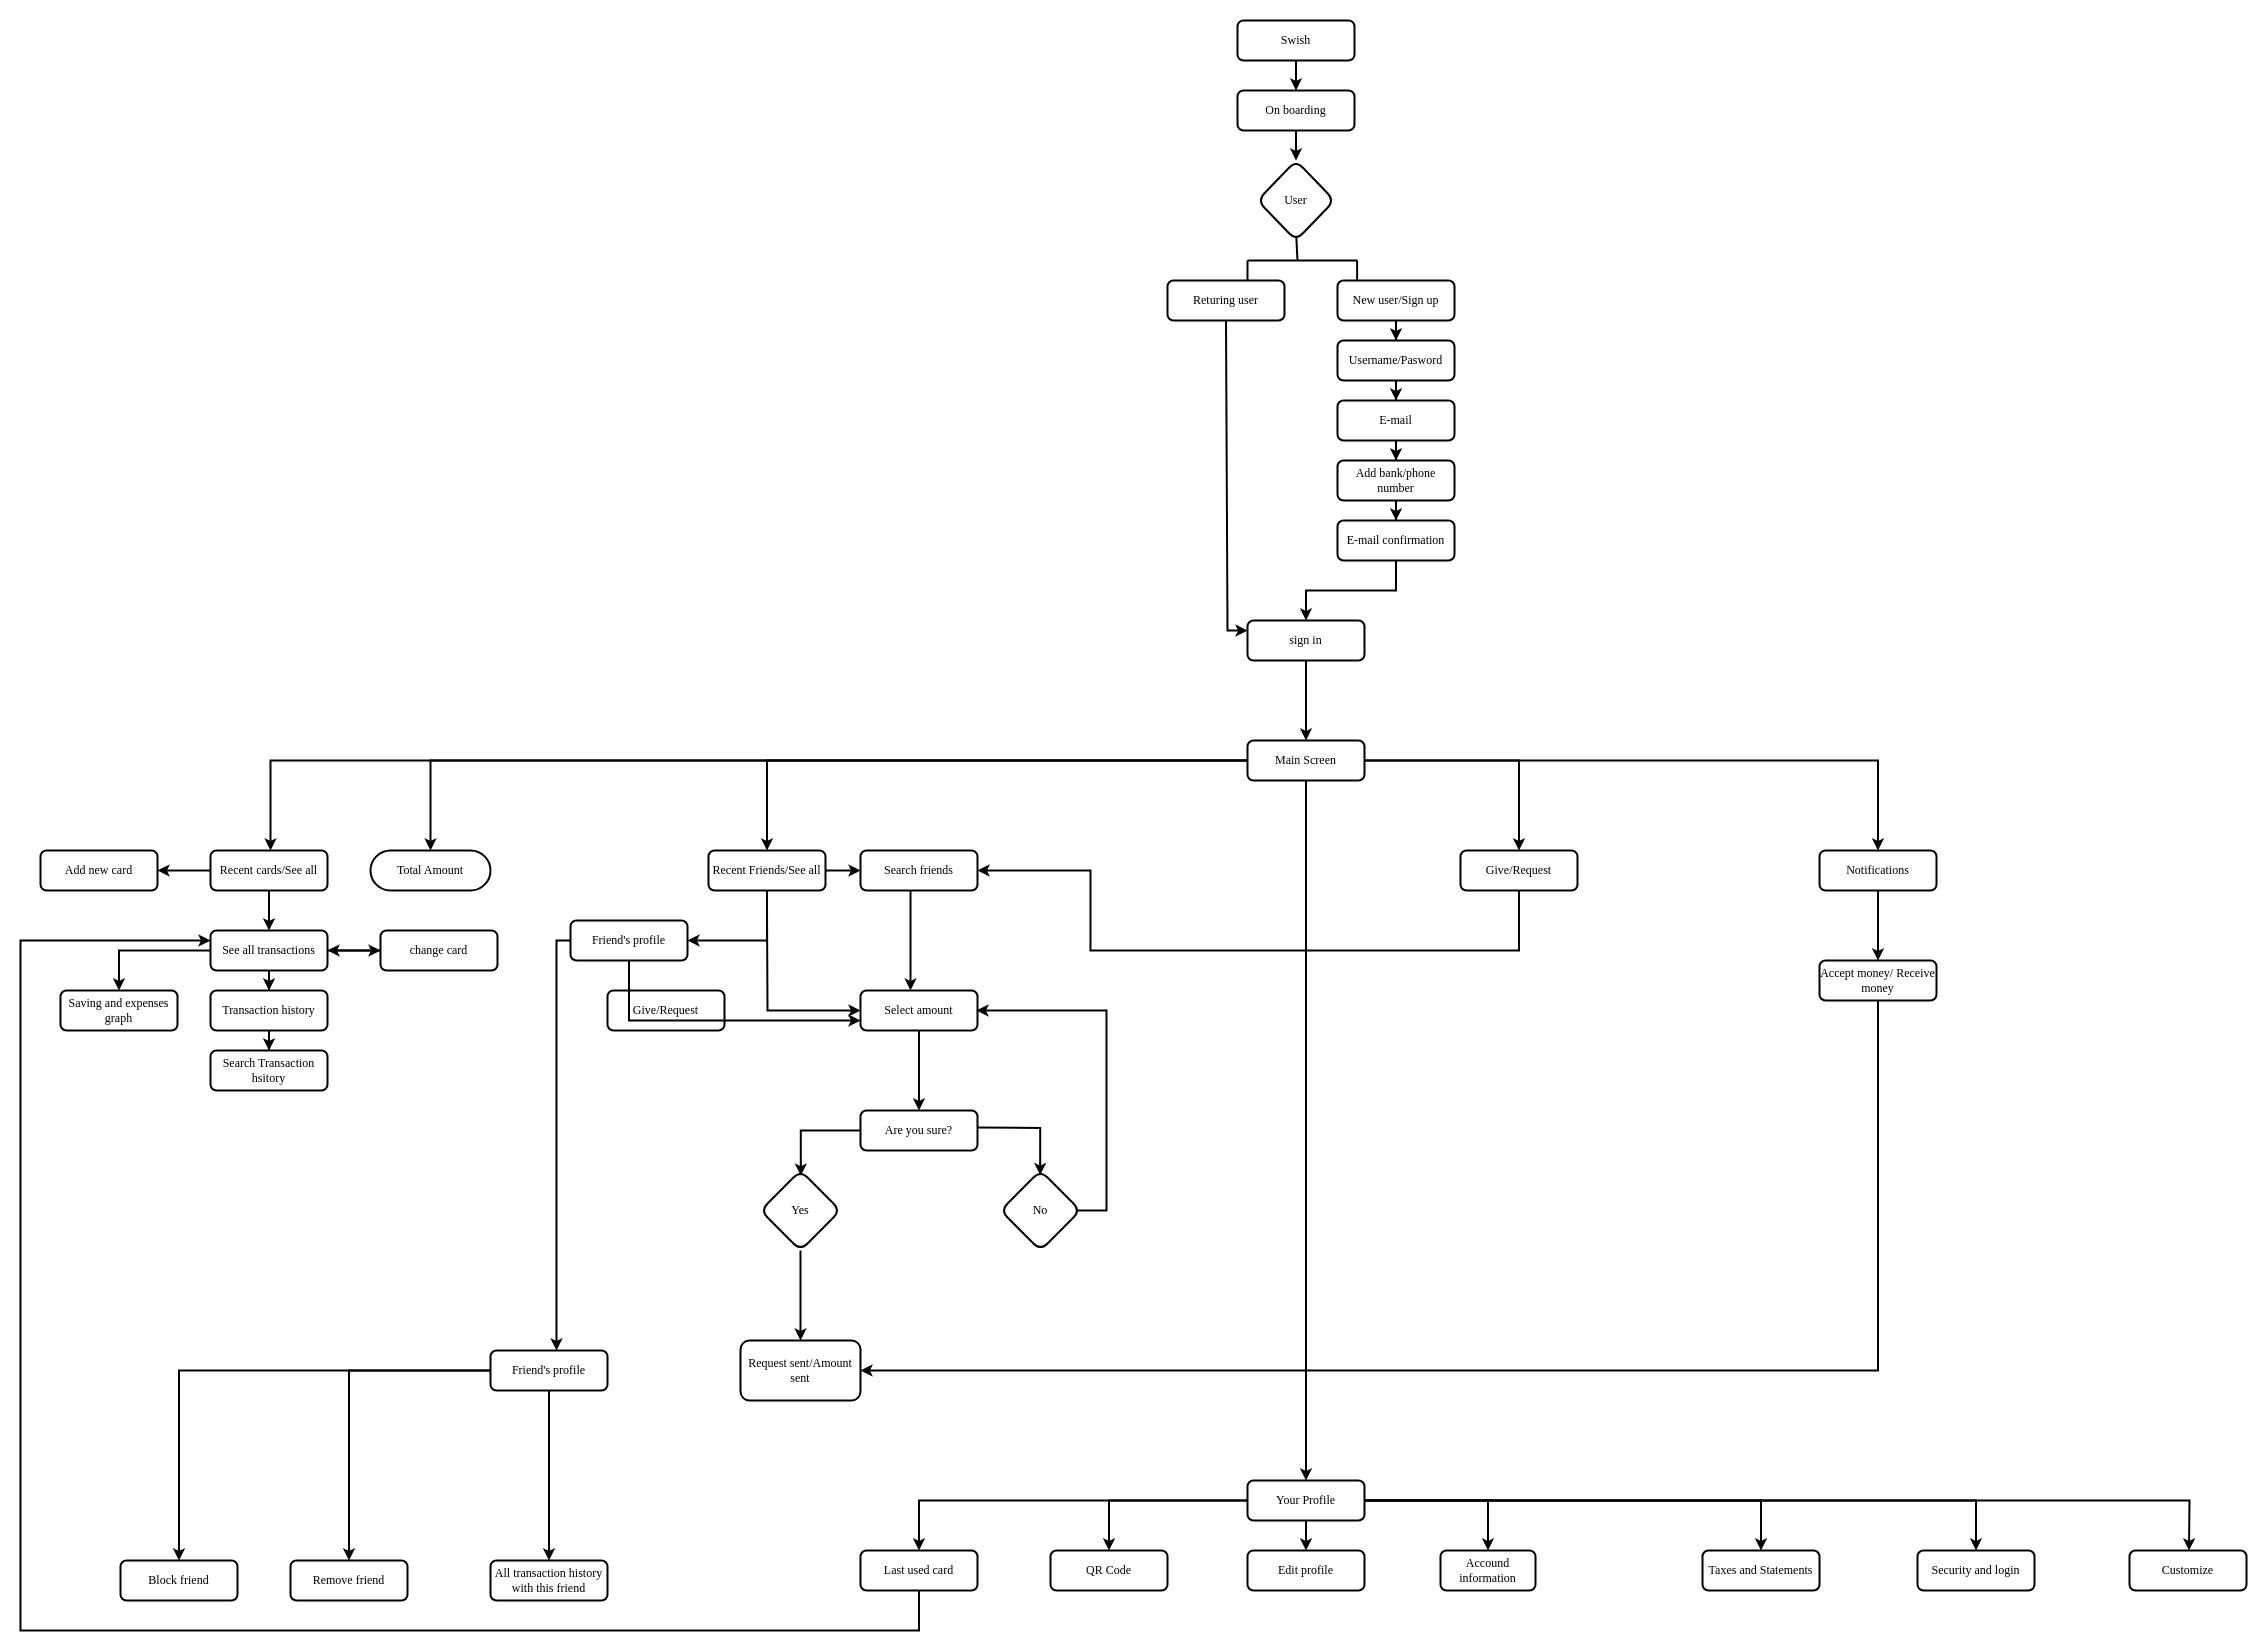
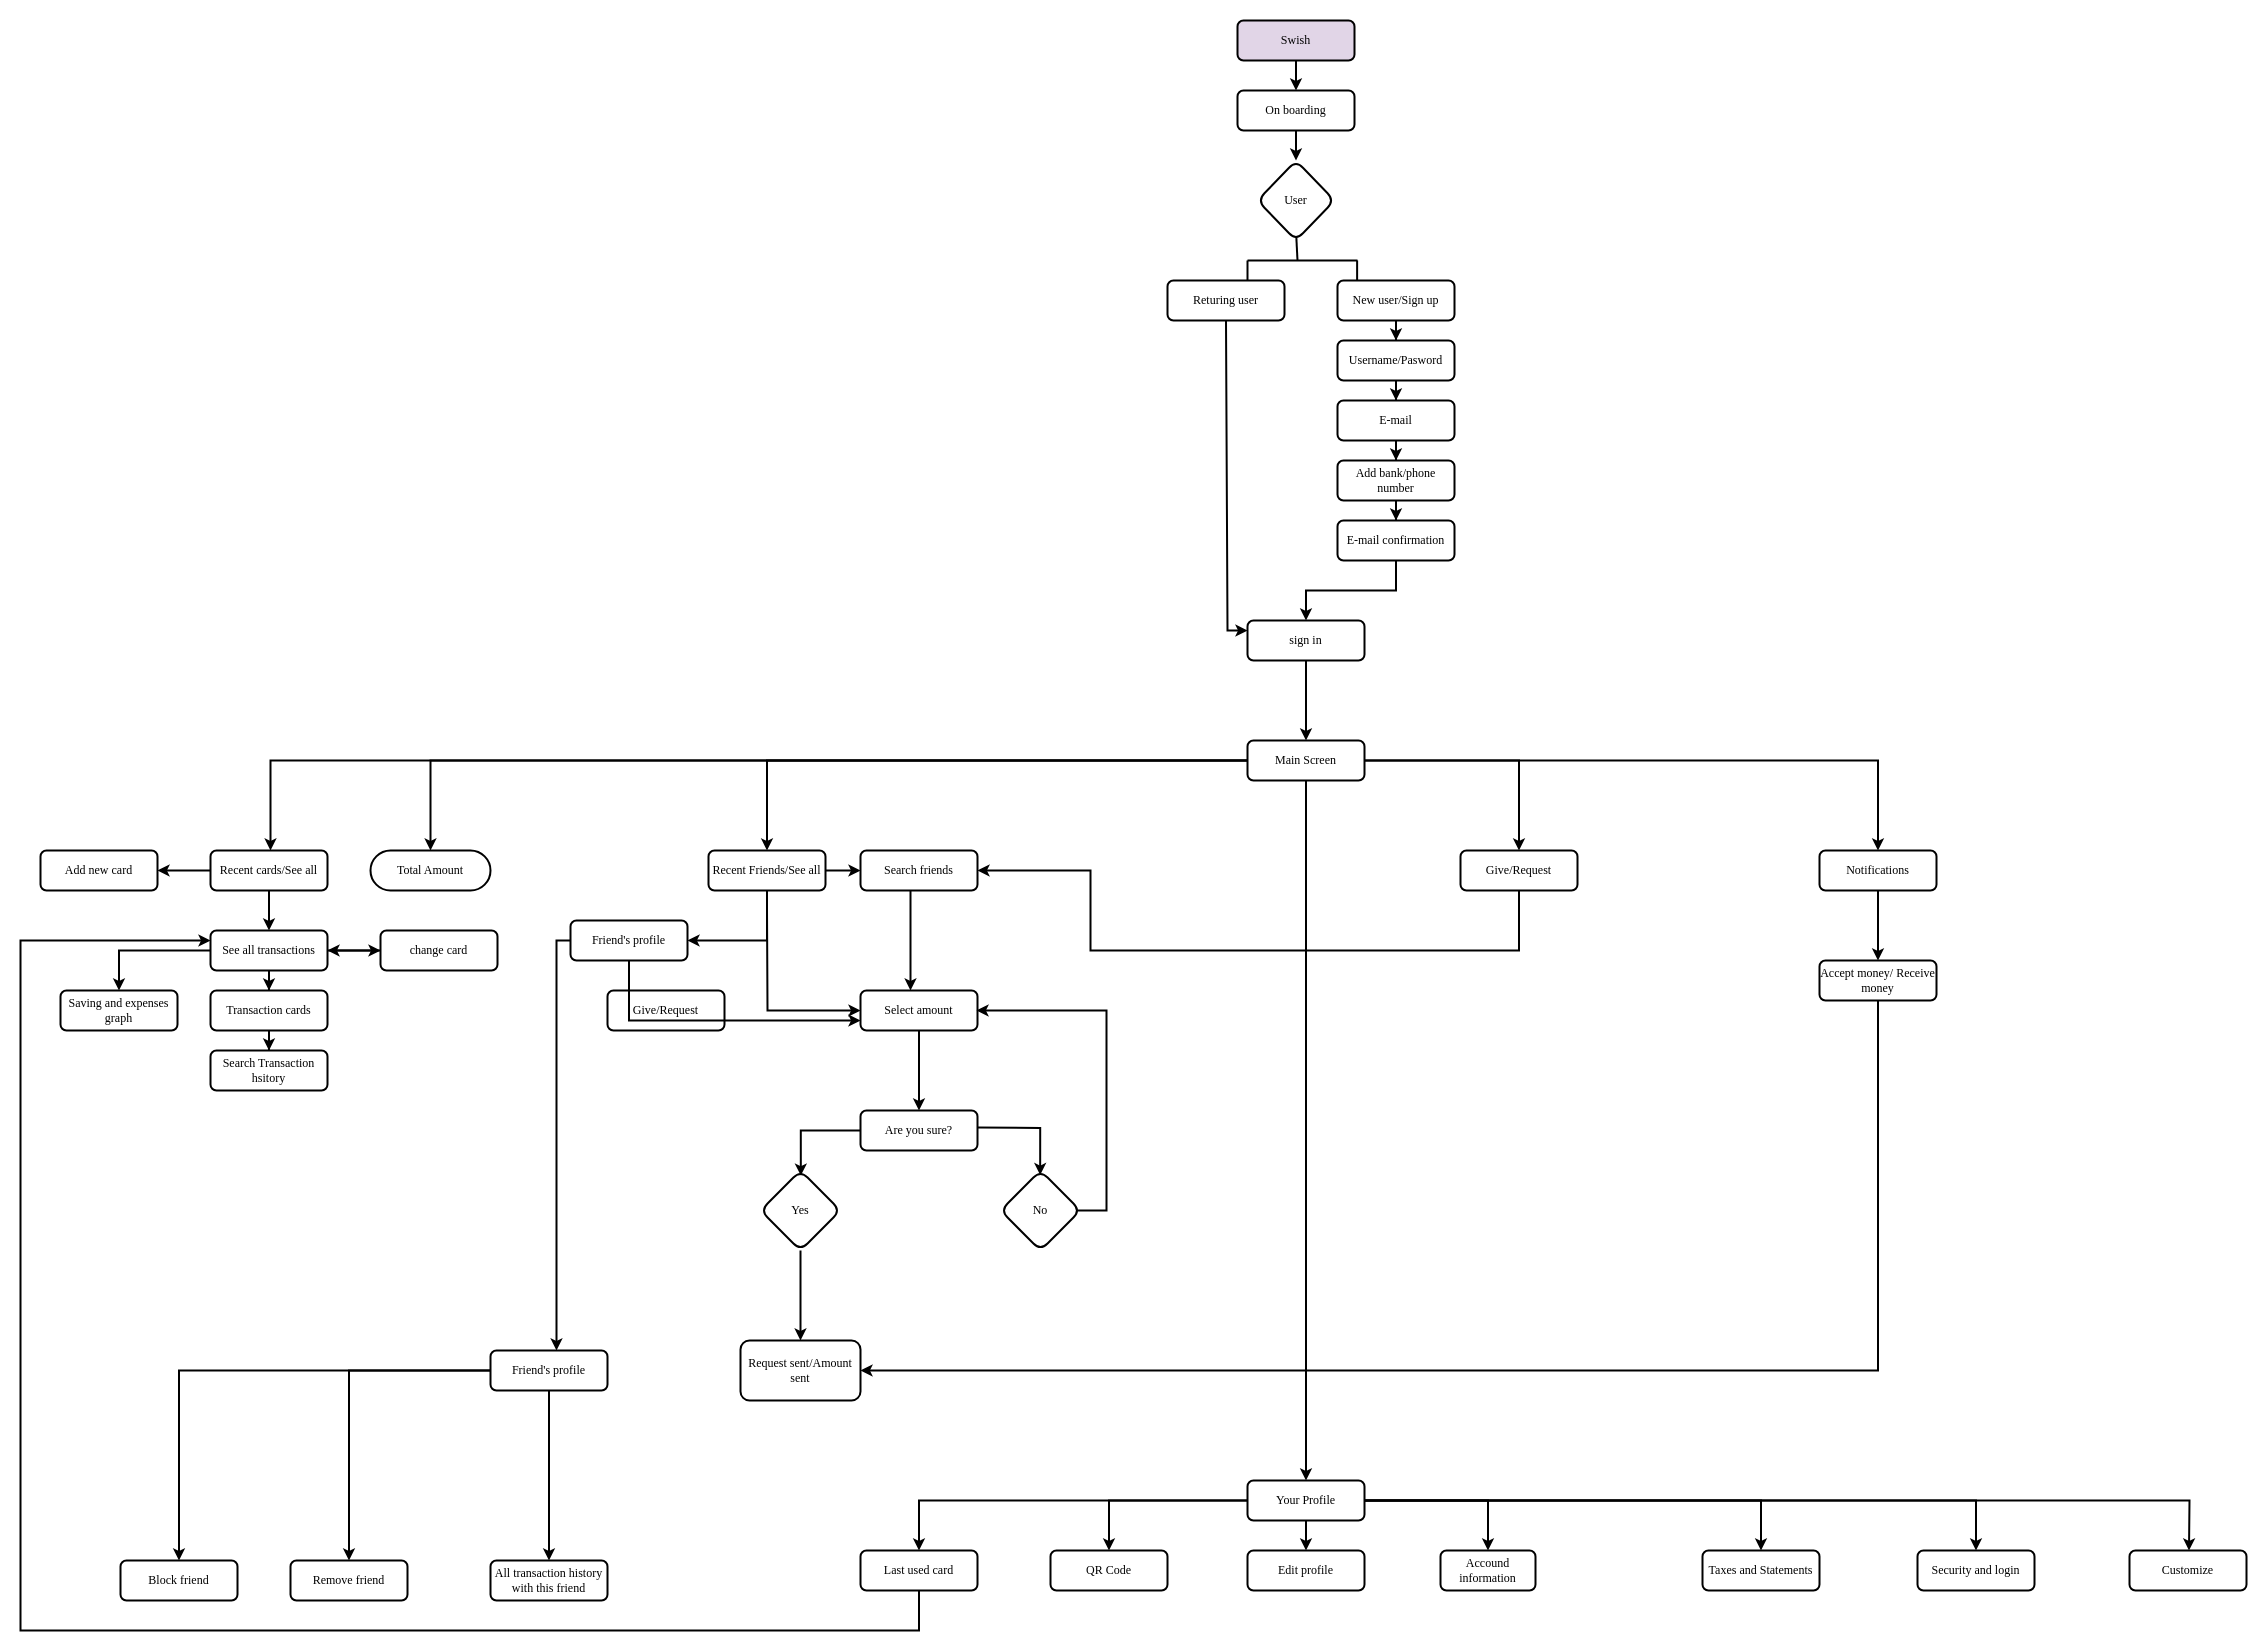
(1296, 41) -> (1296, 41)
(269, 1011) -> (269, 1011)
